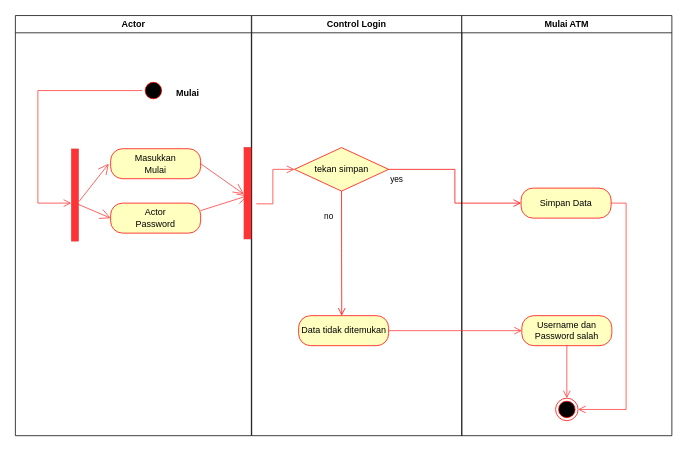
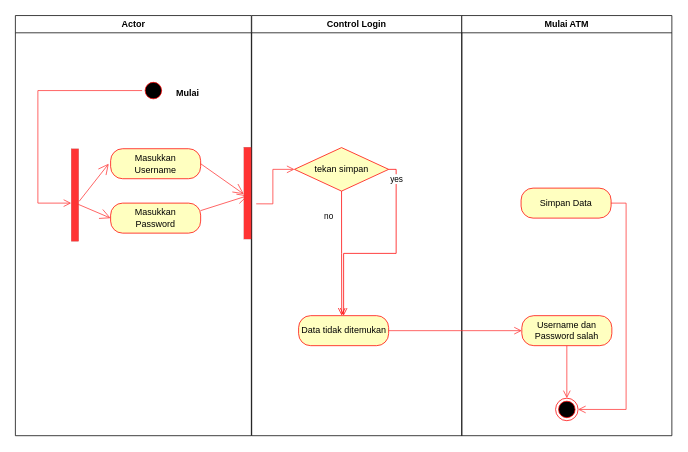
(156, 164) -> (156, 164)
(455, 188) -> (383, 253)
(156, 218) -> (156, 218)
